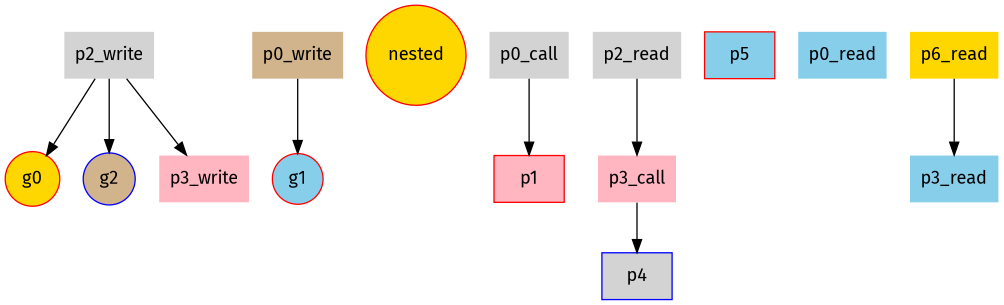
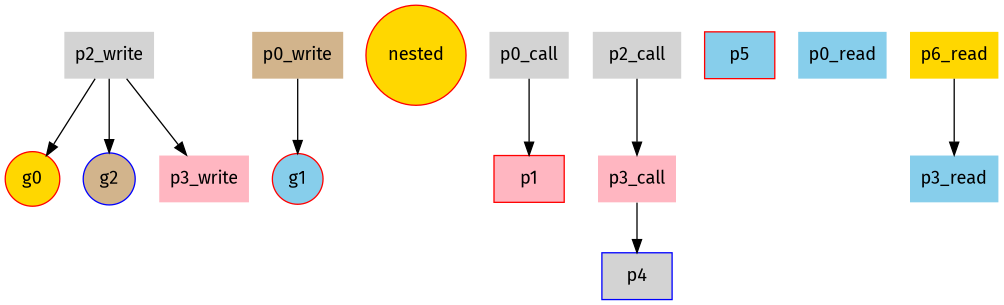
(637, 55) -> (637, 55)
